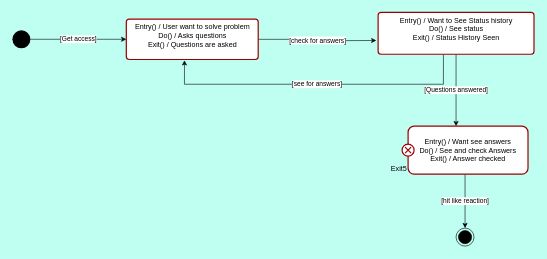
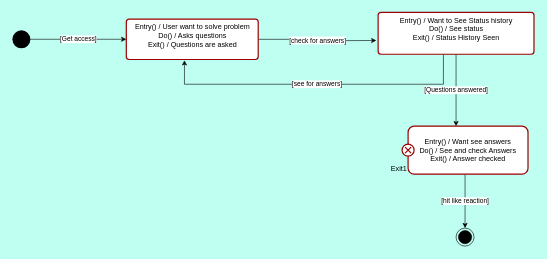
(399, 169) -> (399, 169)
